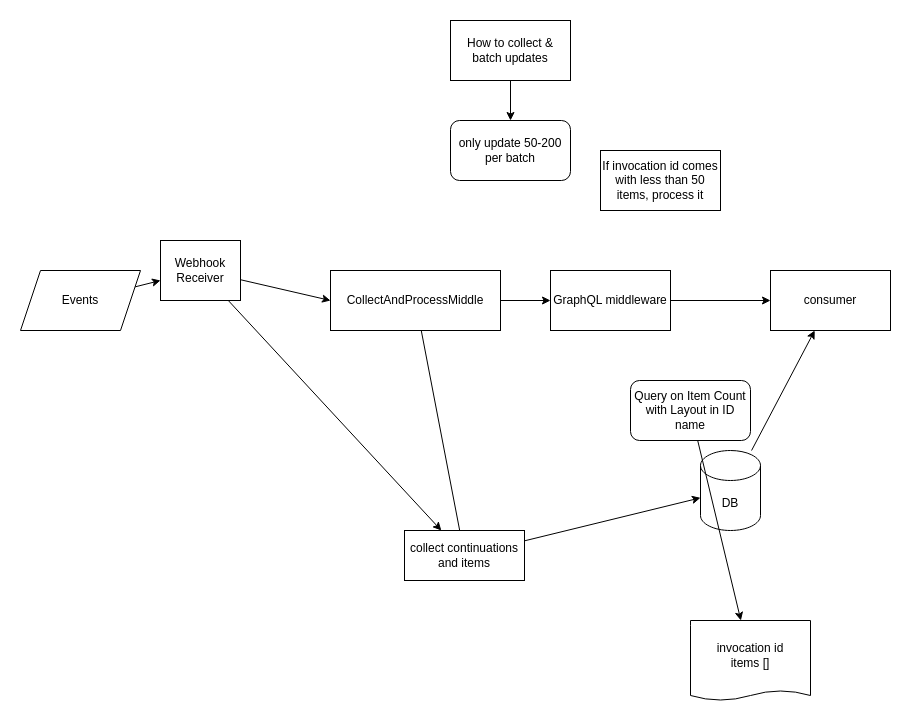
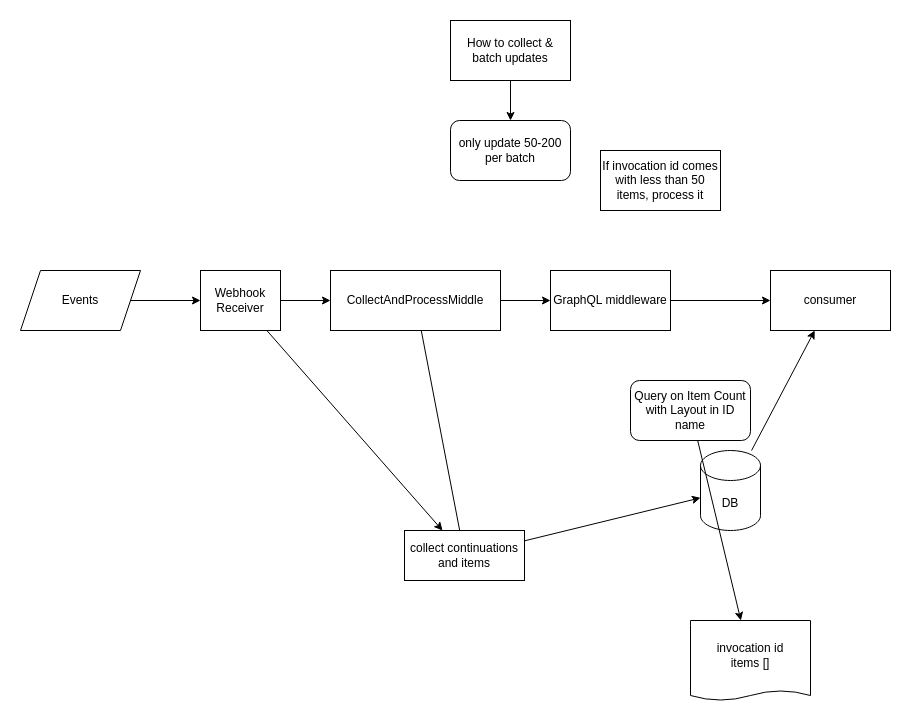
(201, 271) -> (241, 301)
